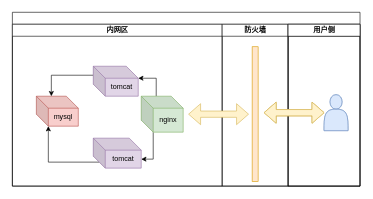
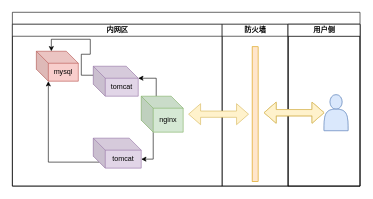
(57, 111) -> (57, 66)
